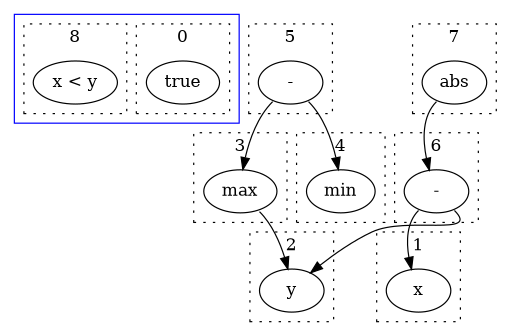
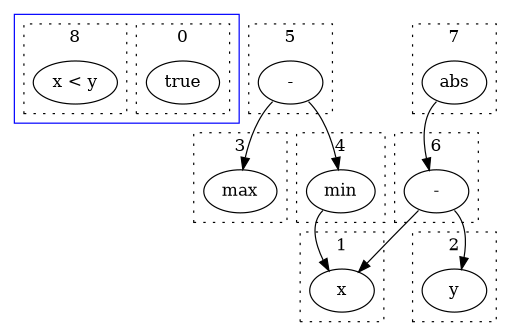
(278, 240) -> none
none -> (316, 240)
